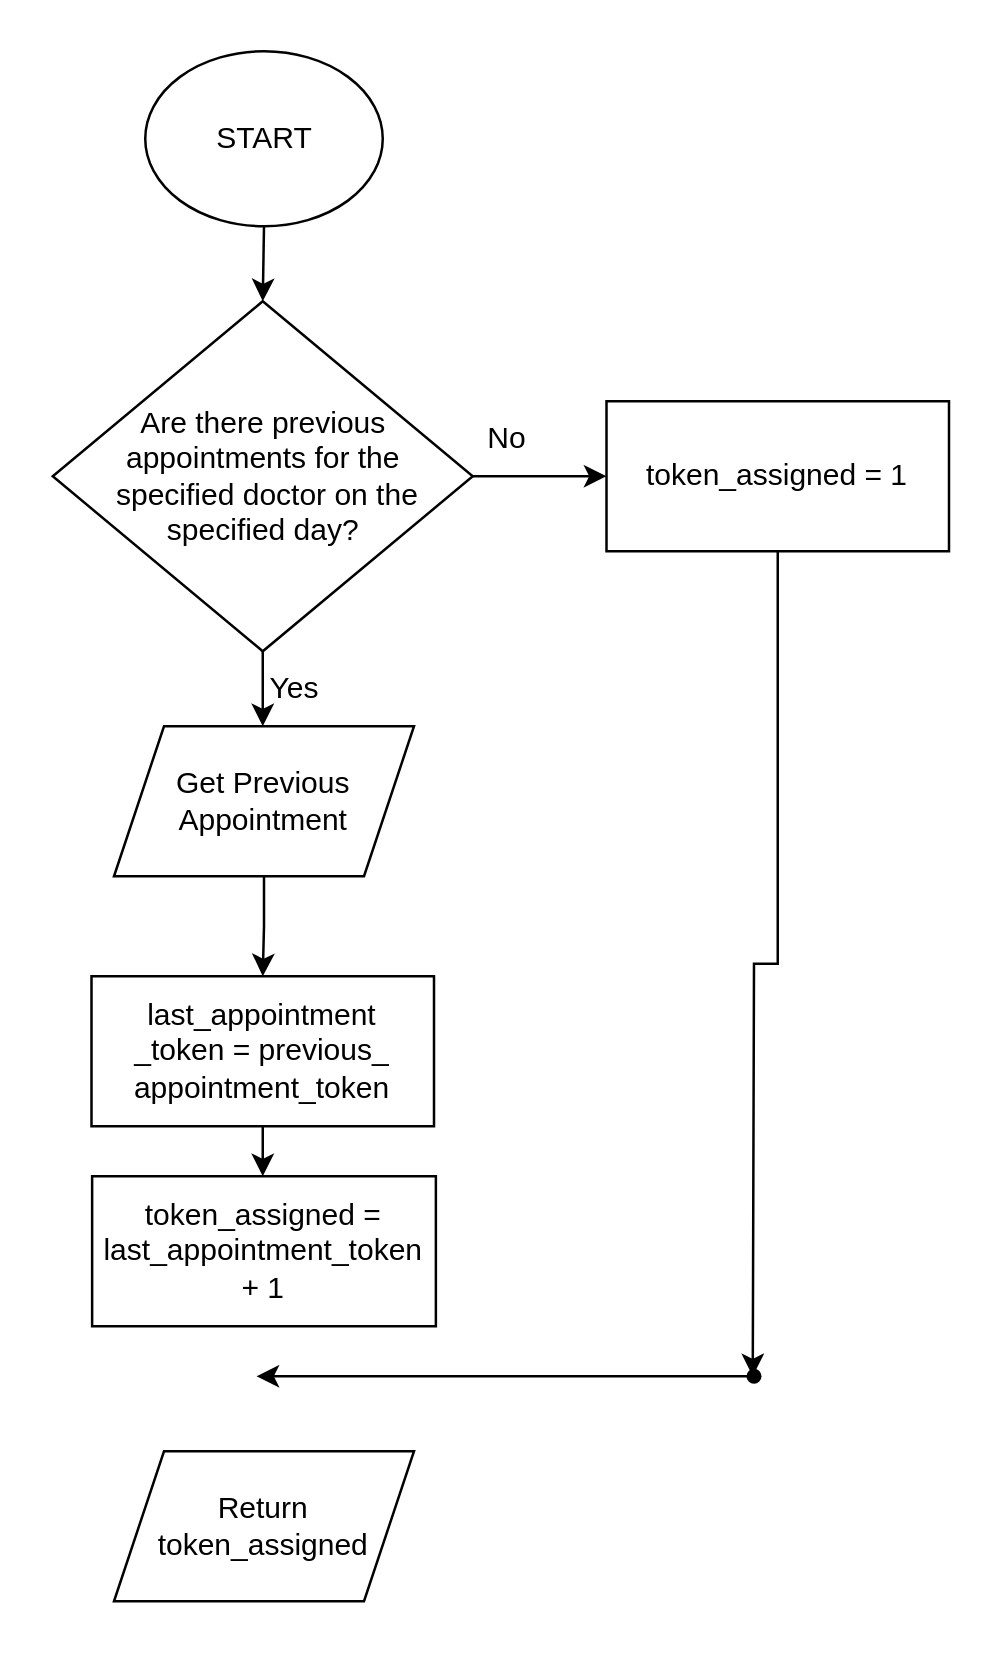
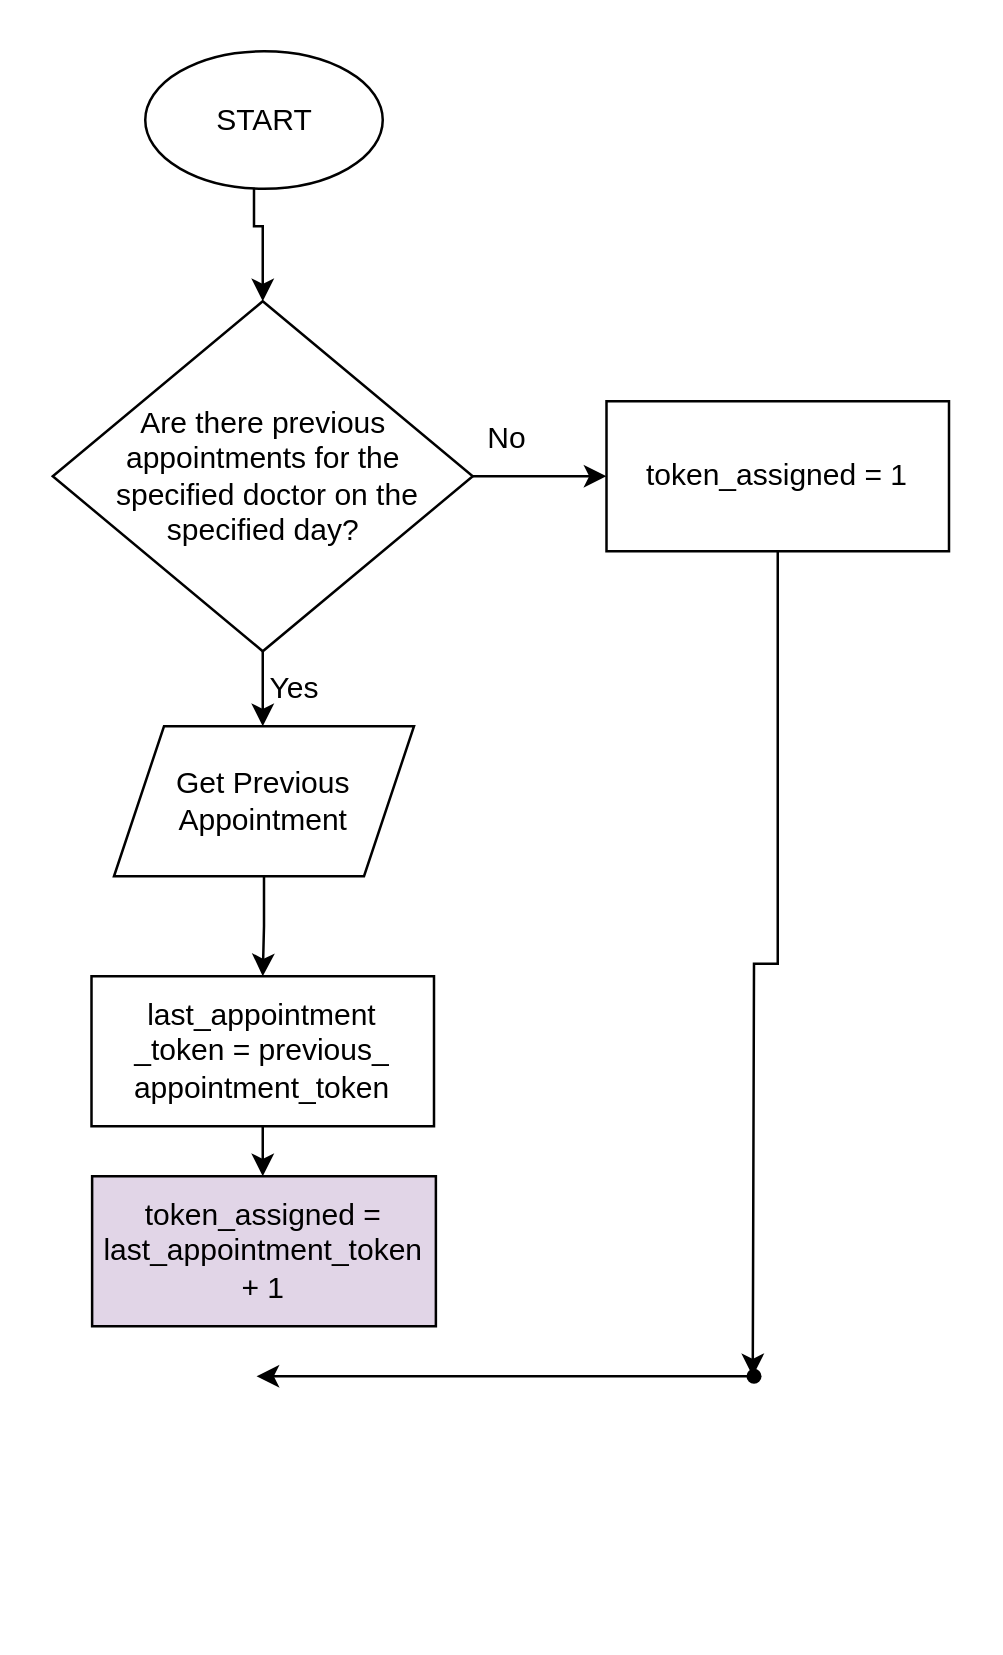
(264, 139) -> (264, 120)
(264, 1251) -> (264, 1251)
(264, 1526) -> none
